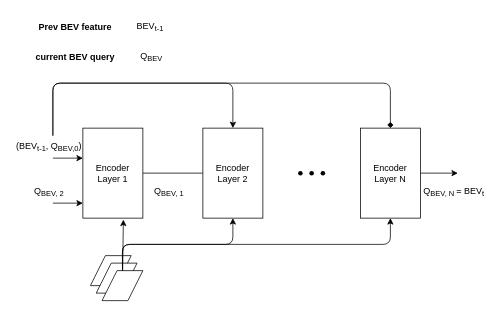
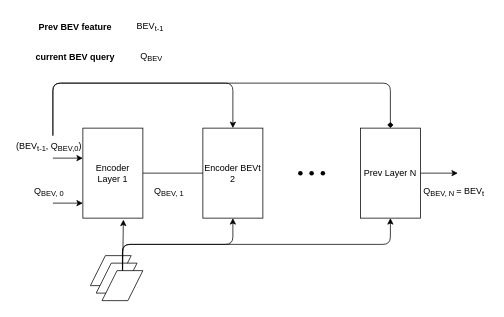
(233, 173) -> (233, 173)
(390, 173) -> (390, 173)
(49, 192) -> (49, 192)
